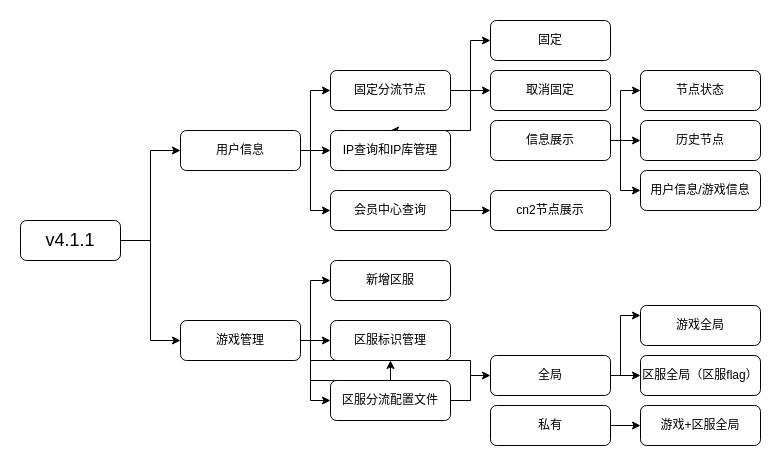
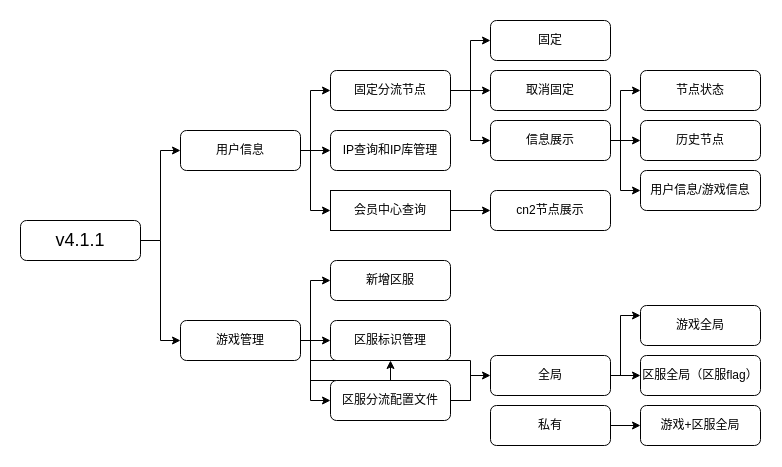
(459, 131) -> (471, 141)
(391, 211) -> (391, 211)
(71, 241) -> (81, 241)
